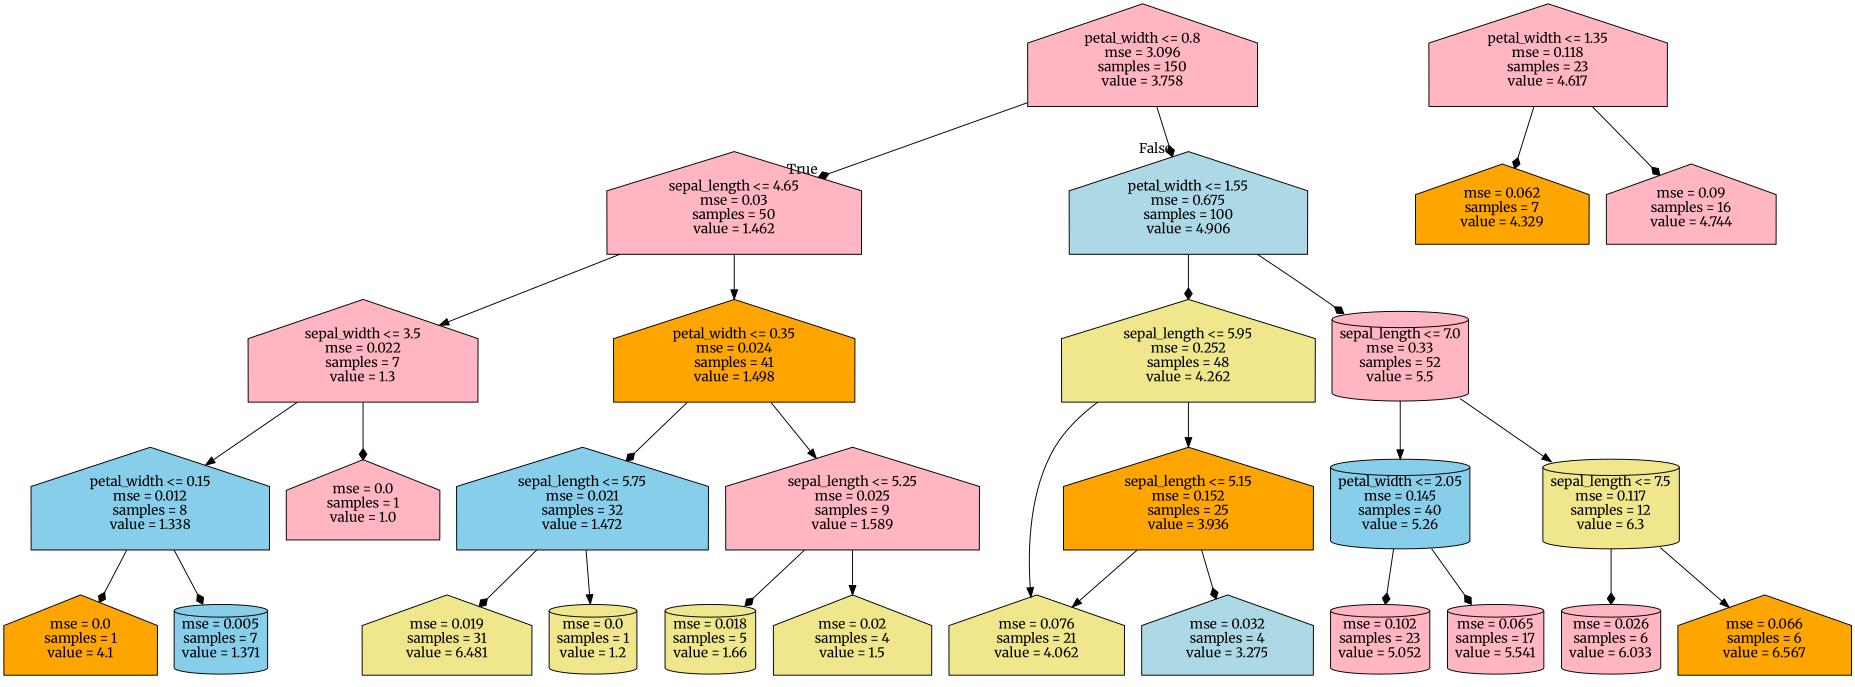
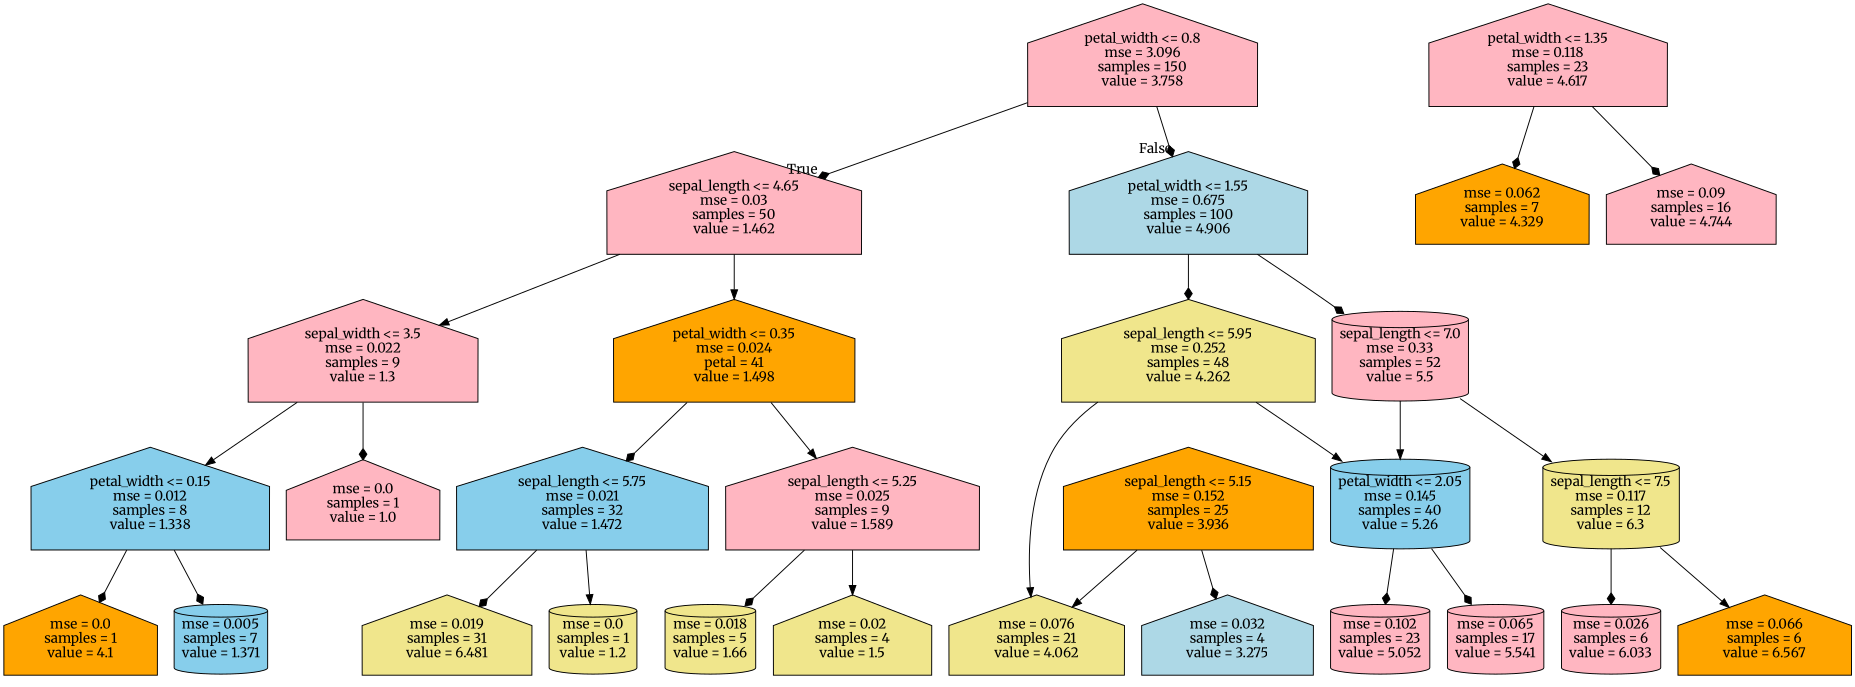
(363, 356) -> (363, 356)
(734, 356) -> (734, 356)
(1188, 420) -> (1295, 429)
